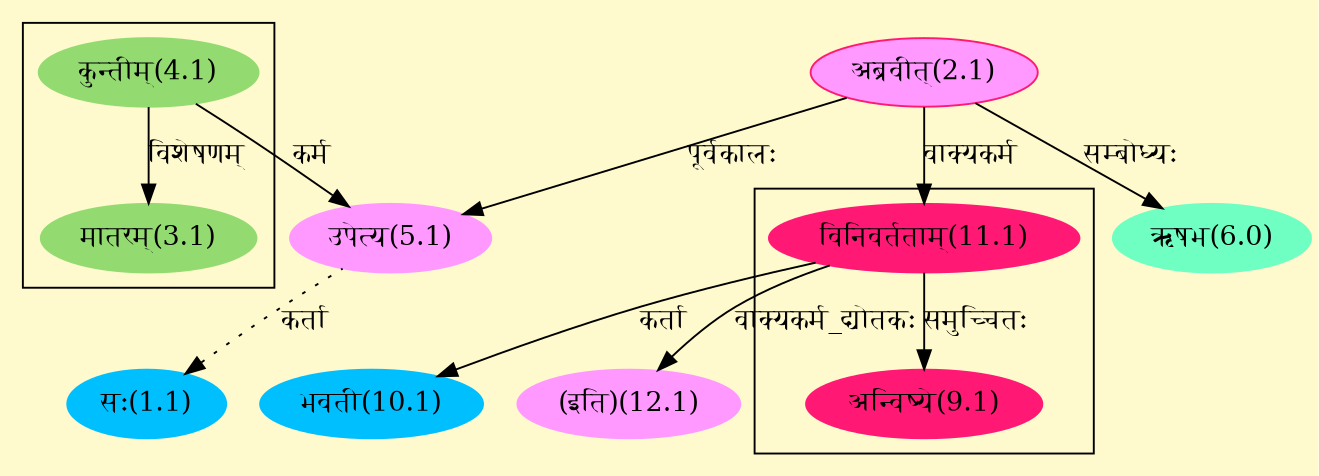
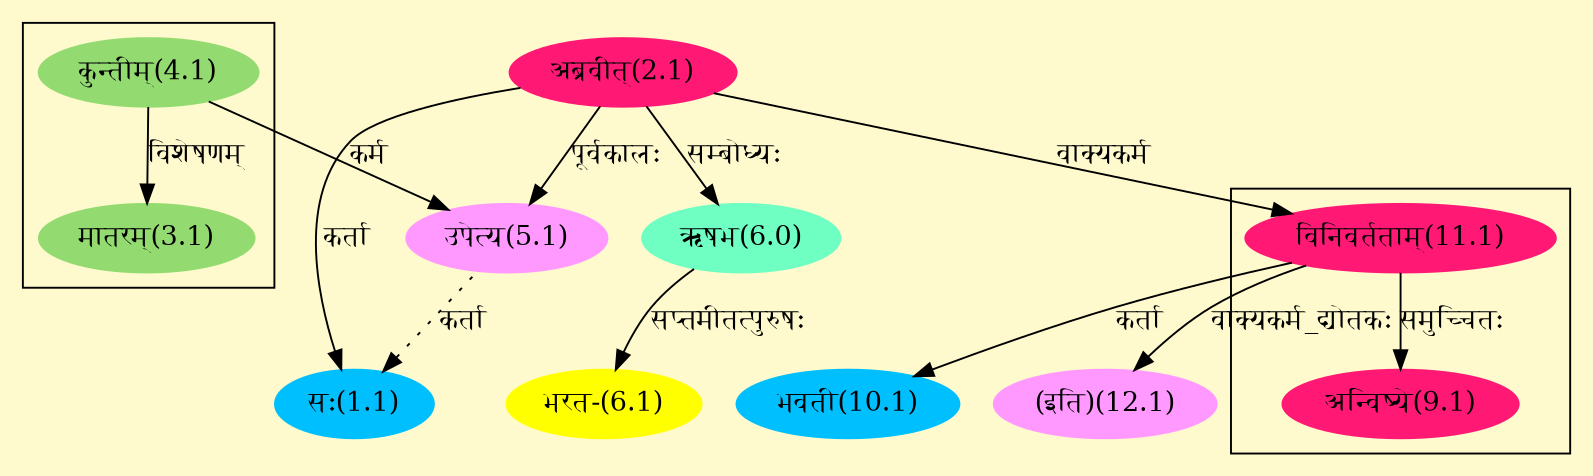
(924, 72) -> (623, 72)
none -> (344, 149)
none -> (604, 404)
